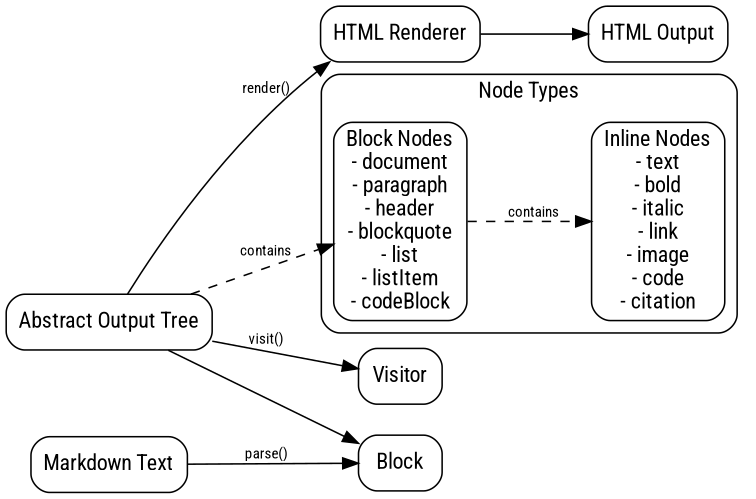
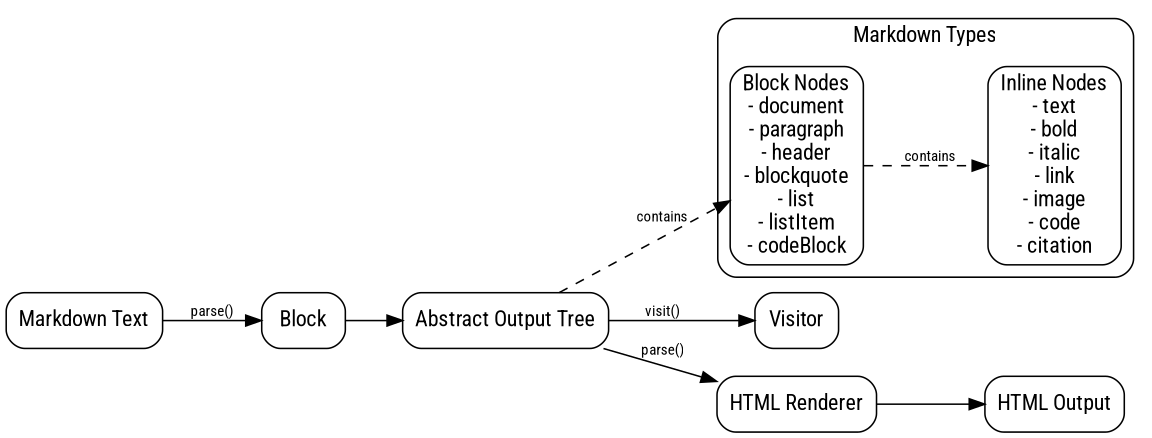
(266, 89) -> (663, 351)
(529, 92) -> (926, 36)
(256, 393) -> (366, 321)
